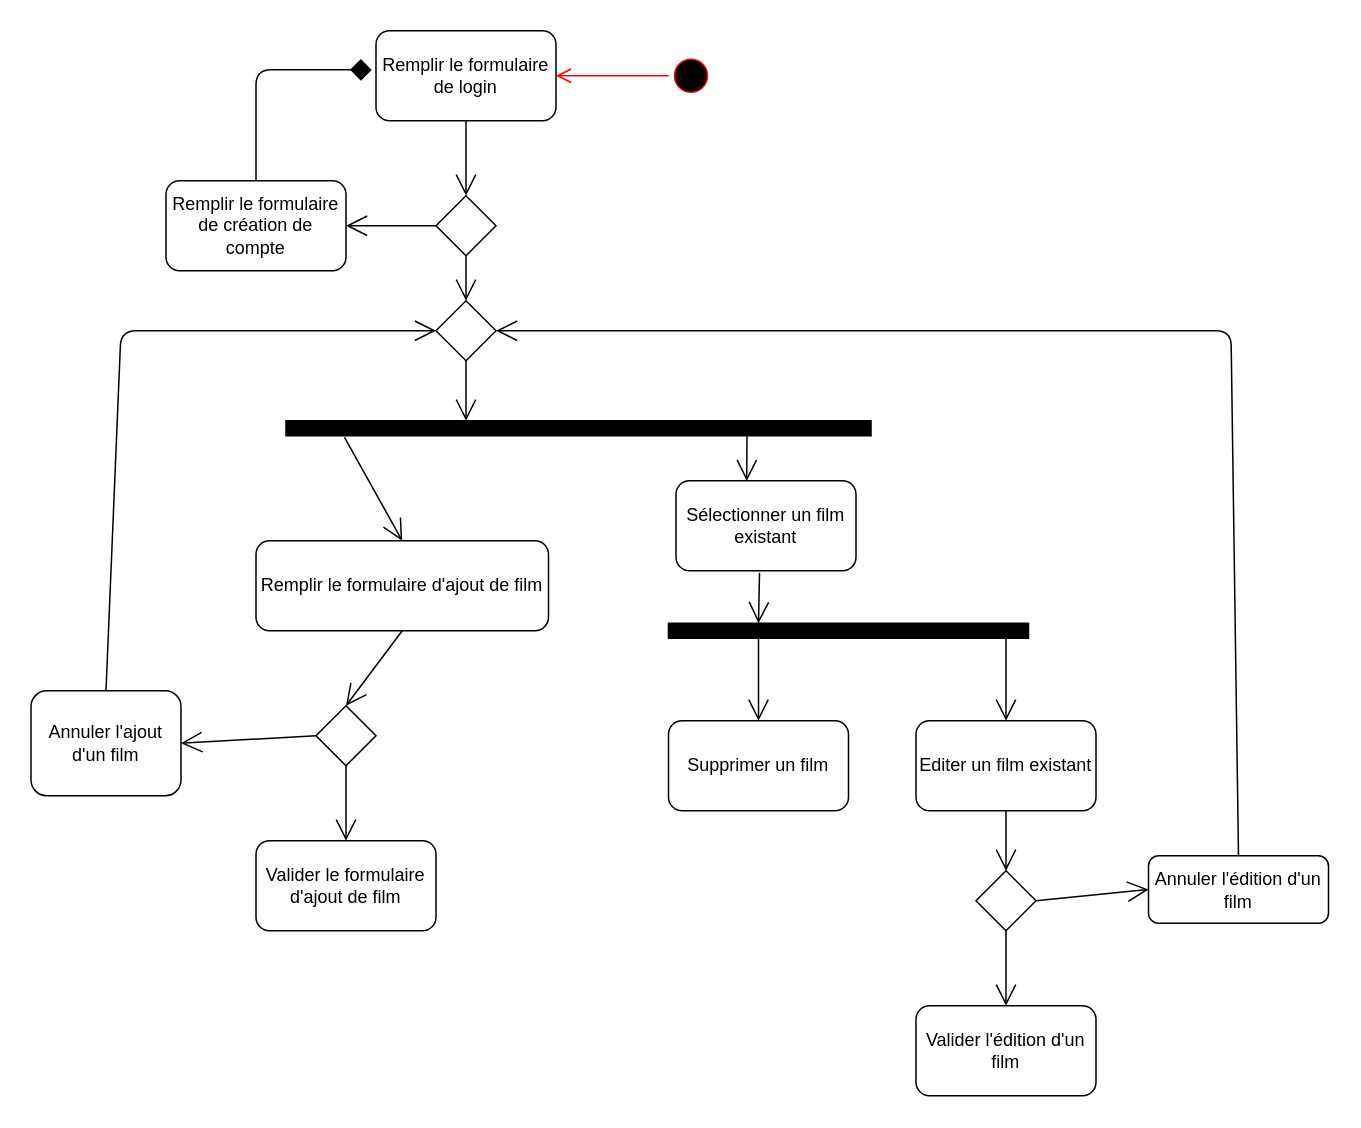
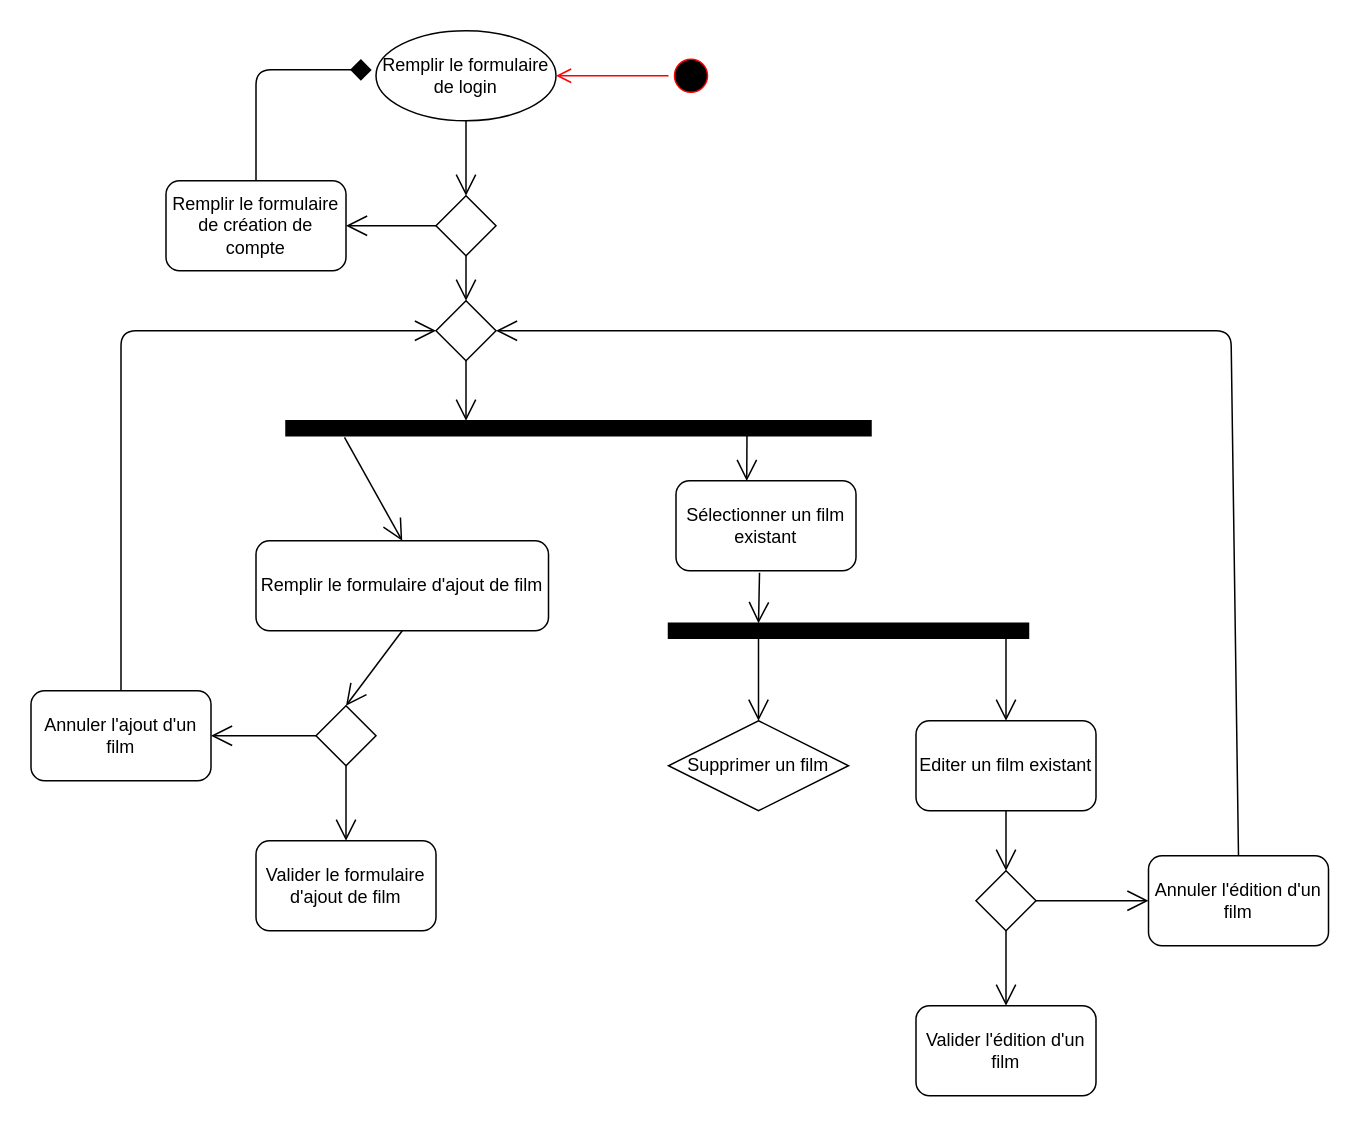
(466, 76) -> (466, 76)
(106, 743) -> (121, 736)
(758, 766) -> (758, 766)
(1238, 890) -> (1238, 901)
